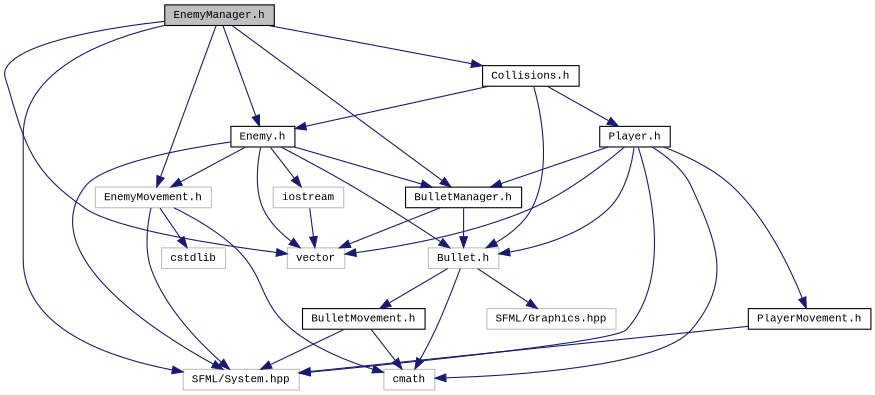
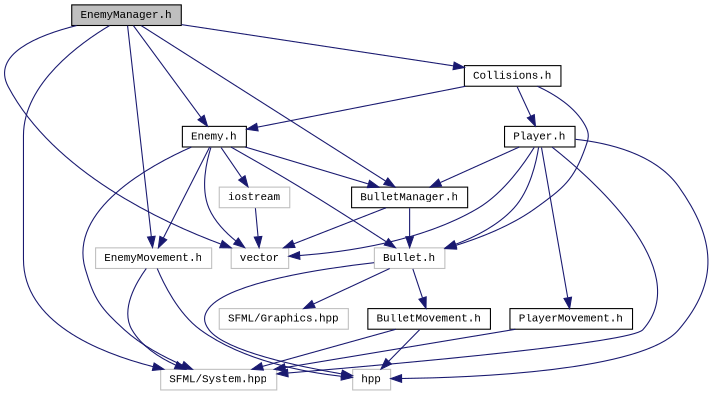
(194, 258) -> none
(409, 380) -> (372, 380)
